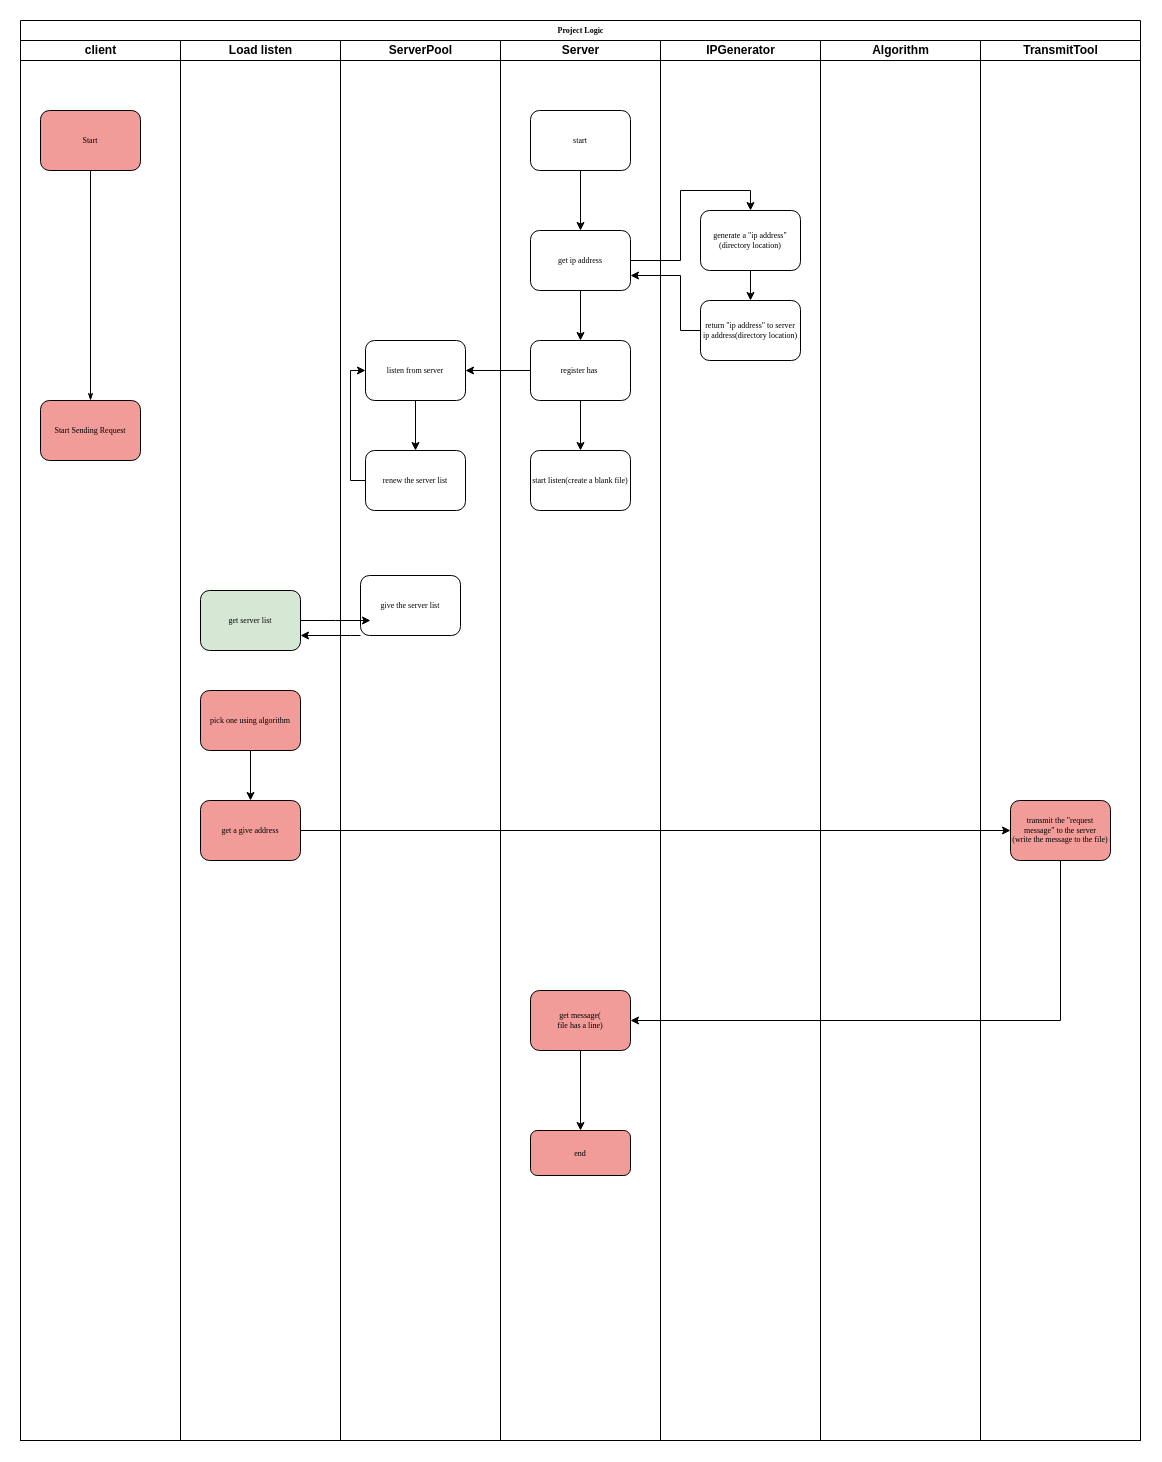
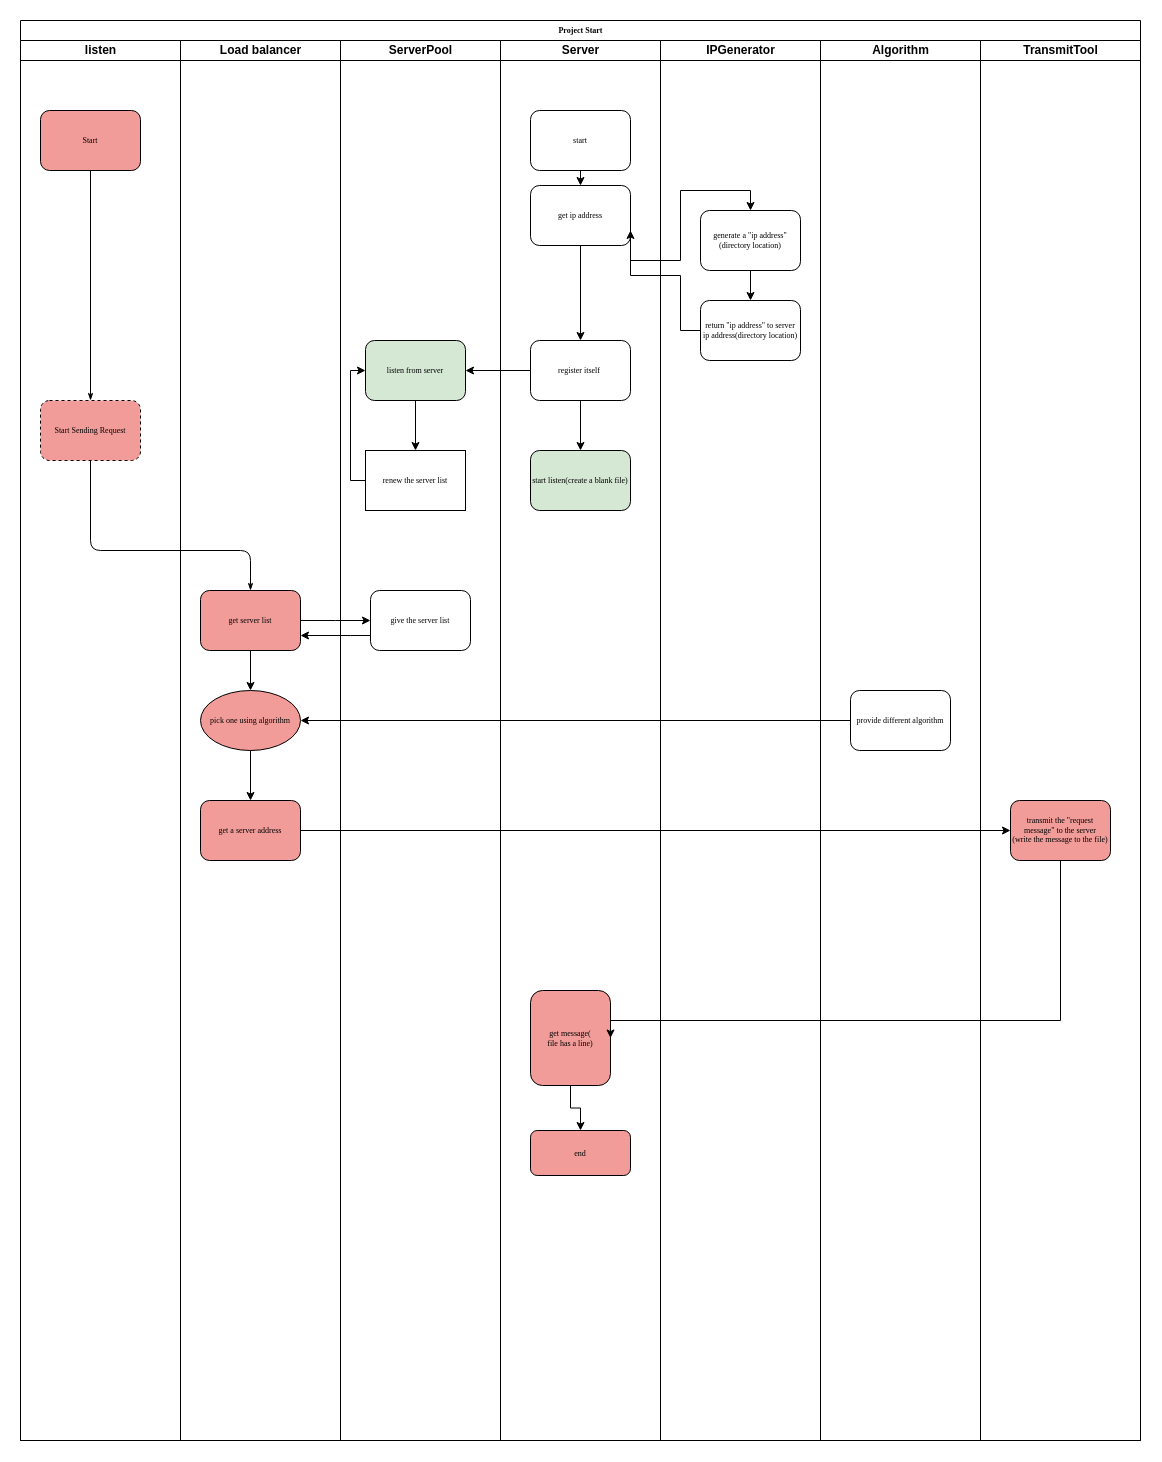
(581, 31) -> (581, 31)
(101, 51) -> (101, 51)
(261, 51) -> (261, 51)
(581, 261) -> (581, 216)
(416, 371) -> (416, 371)
(581, 371) -> (581, 371)
(91, 431) -> (91, 431)
(416, 481) -> (416, 481)
(581, 481) -> (581, 481)
none -> (143, 551)
(411, 606) -> (421, 621)
(251, 621) -> (251, 621)
none -> (251, 667)
(251, 721) -> (251, 721)
none -> (579, 721)
none -> (901, 721)
(251, 831) -> (251, 831)
(581, 1021) -> (571, 1038)
